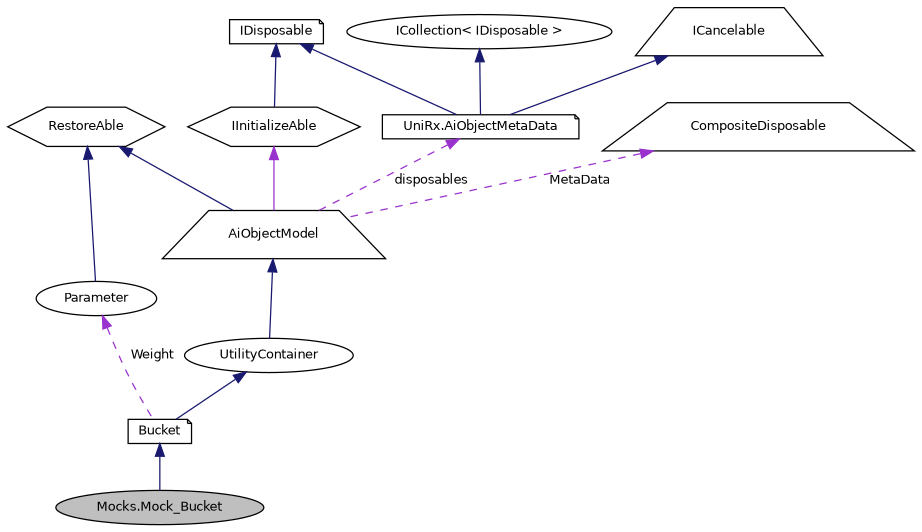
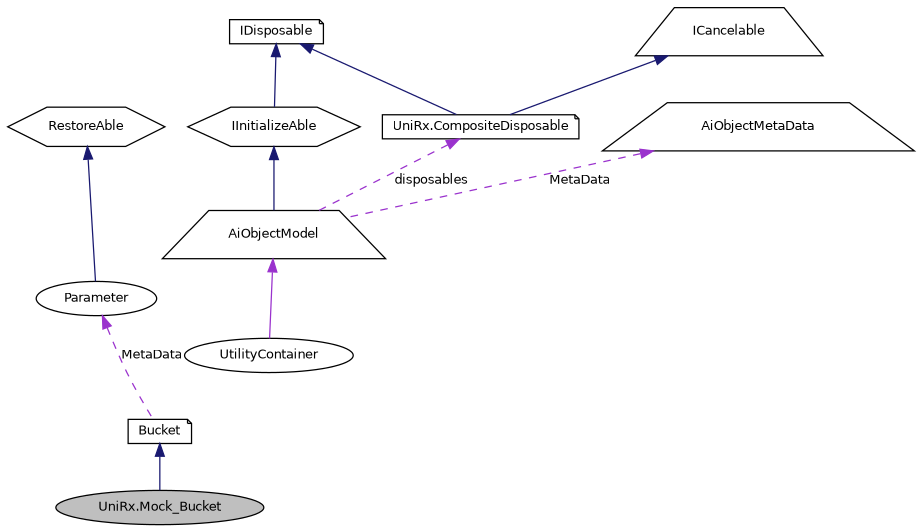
(479, 32) -> none
(481, 127) -> (481, 127)
(758, 127) -> (758, 127)
(182, 182) -> none
(274, 185) -> (274, 185)
(271, 305) -> (271, 305)
(150, 355) -> (150, 355)
(206, 399) -> none
(160, 508) -> (160, 508)
